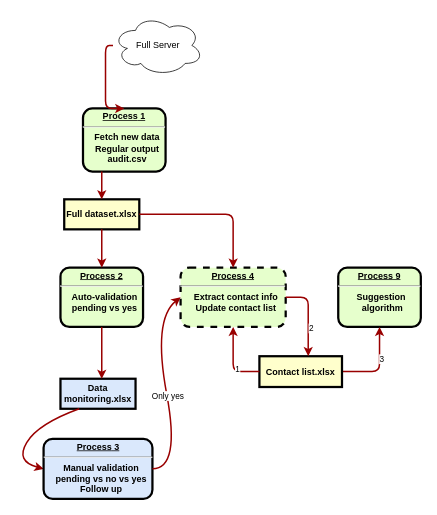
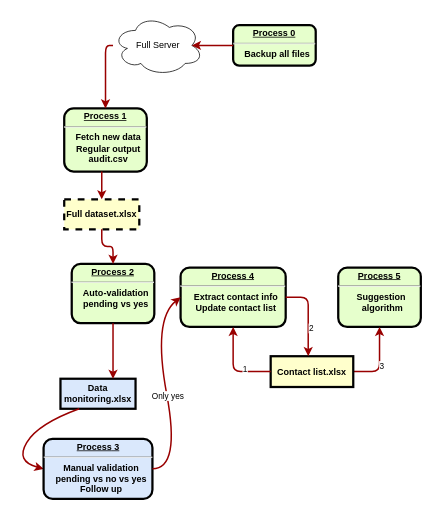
none -> (215, 45)
none -> (274, 45)
(124, 140) -> (105, 140)
(102, 214) -> (102, 214)
(206, 214) -> none
(379, 267) -> (379, 267)
(102, 297) -> (113, 293)
(233, 297) -> (233, 297)
(300, 371) -> (312, 371)
